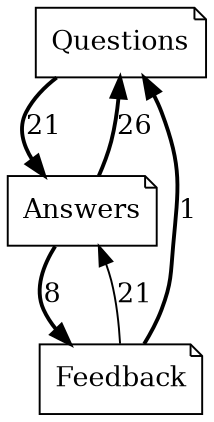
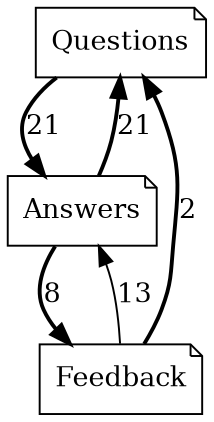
(135, 127) -> (135, 127)
(189, 211) -> (189, 211)
(135, 295) -> (135, 295)
